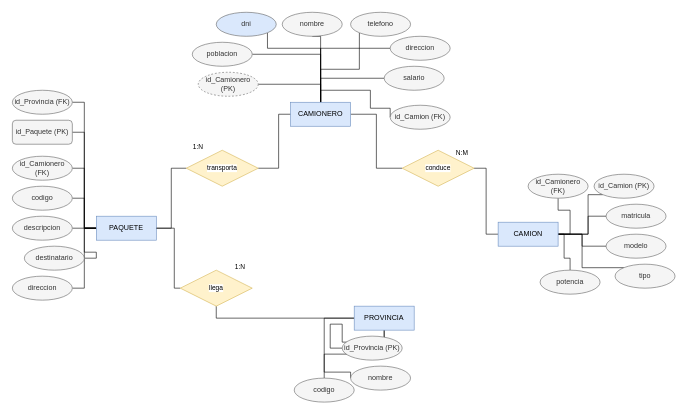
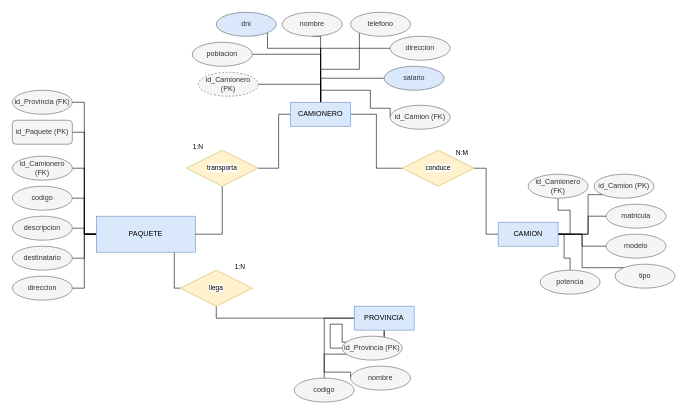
(414, 78) -> (414, 78)
(126, 228) -> (146, 234)
(54, 258) -> (42, 258)
